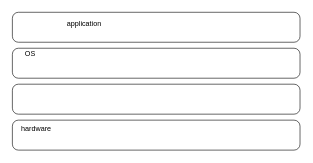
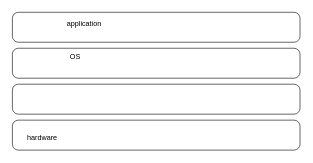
(30, 54) -> (75, 57)
(36, 129) -> (42, 138)
